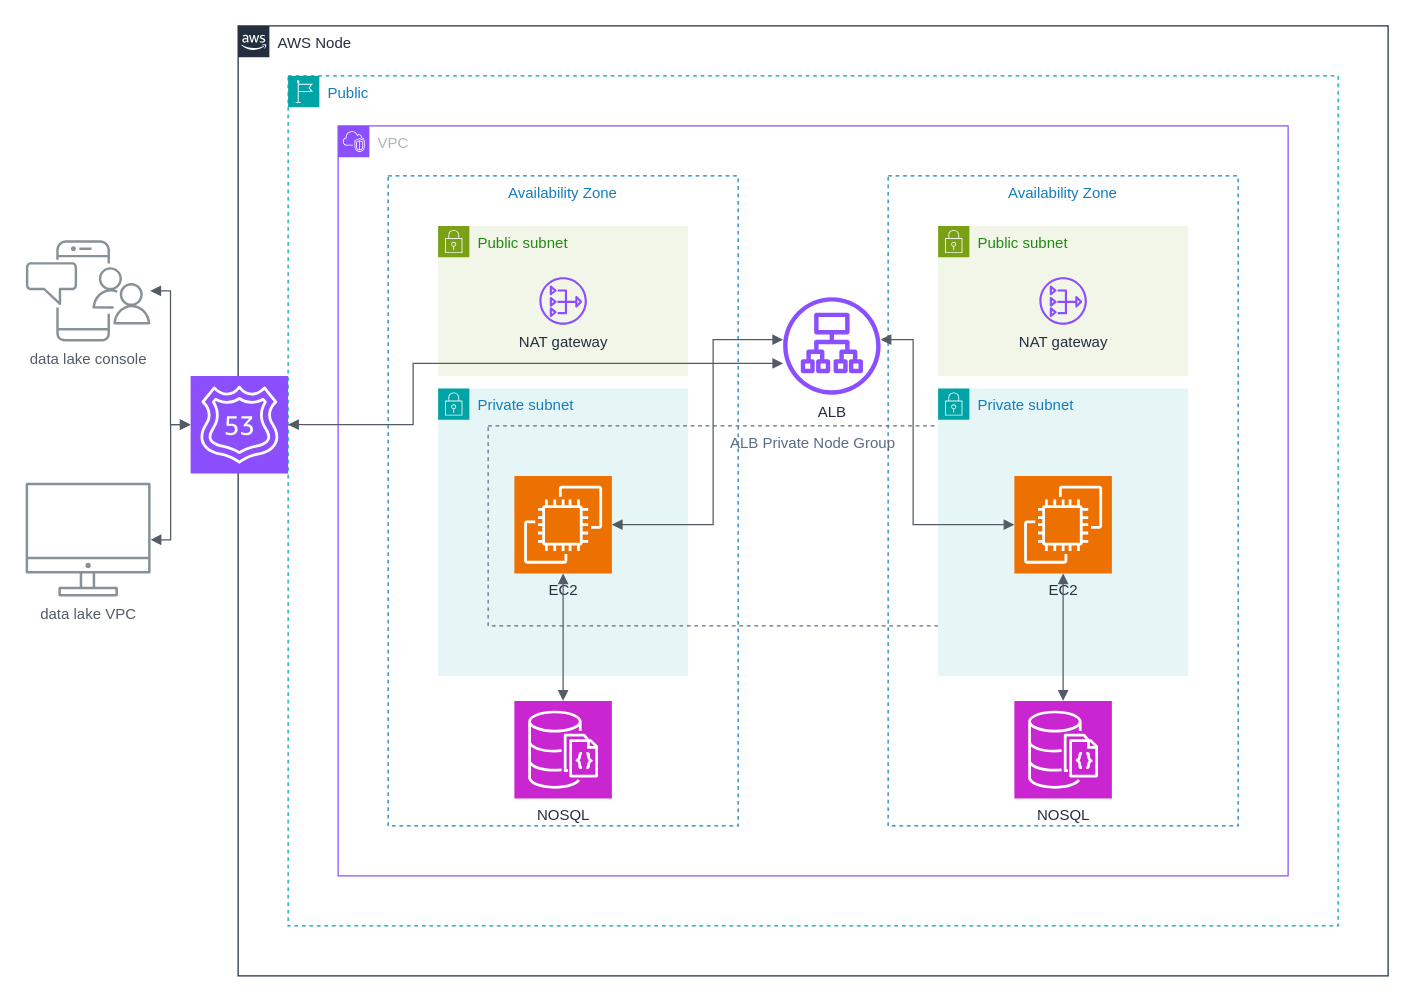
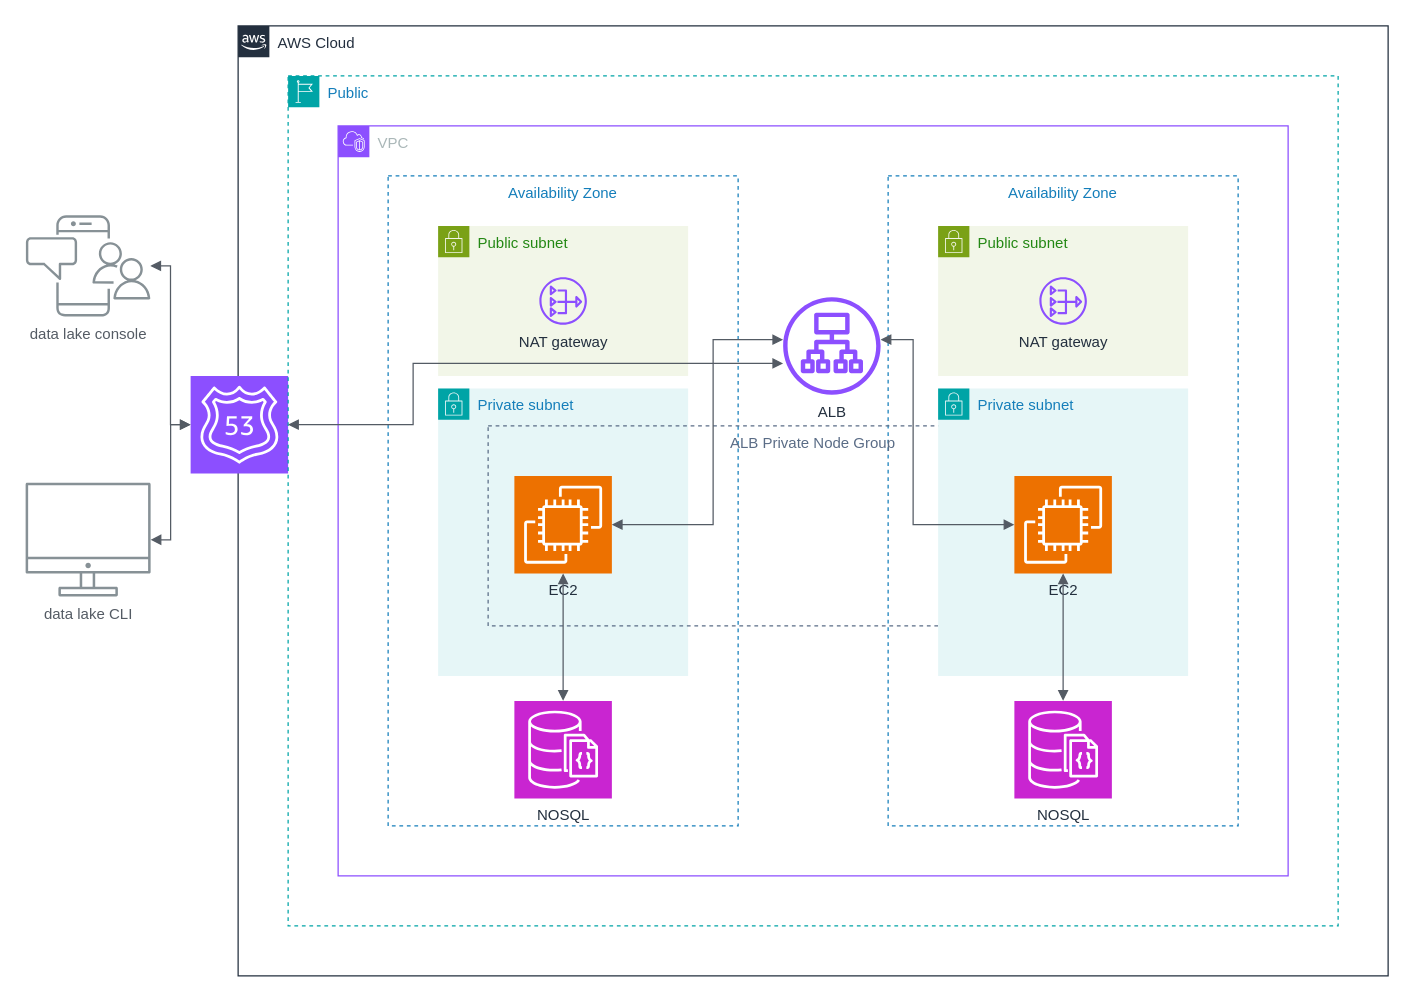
(310, 43) -> (312, 43)
(88, 291) -> (88, 266)
(89, 615) -> (89, 615)
